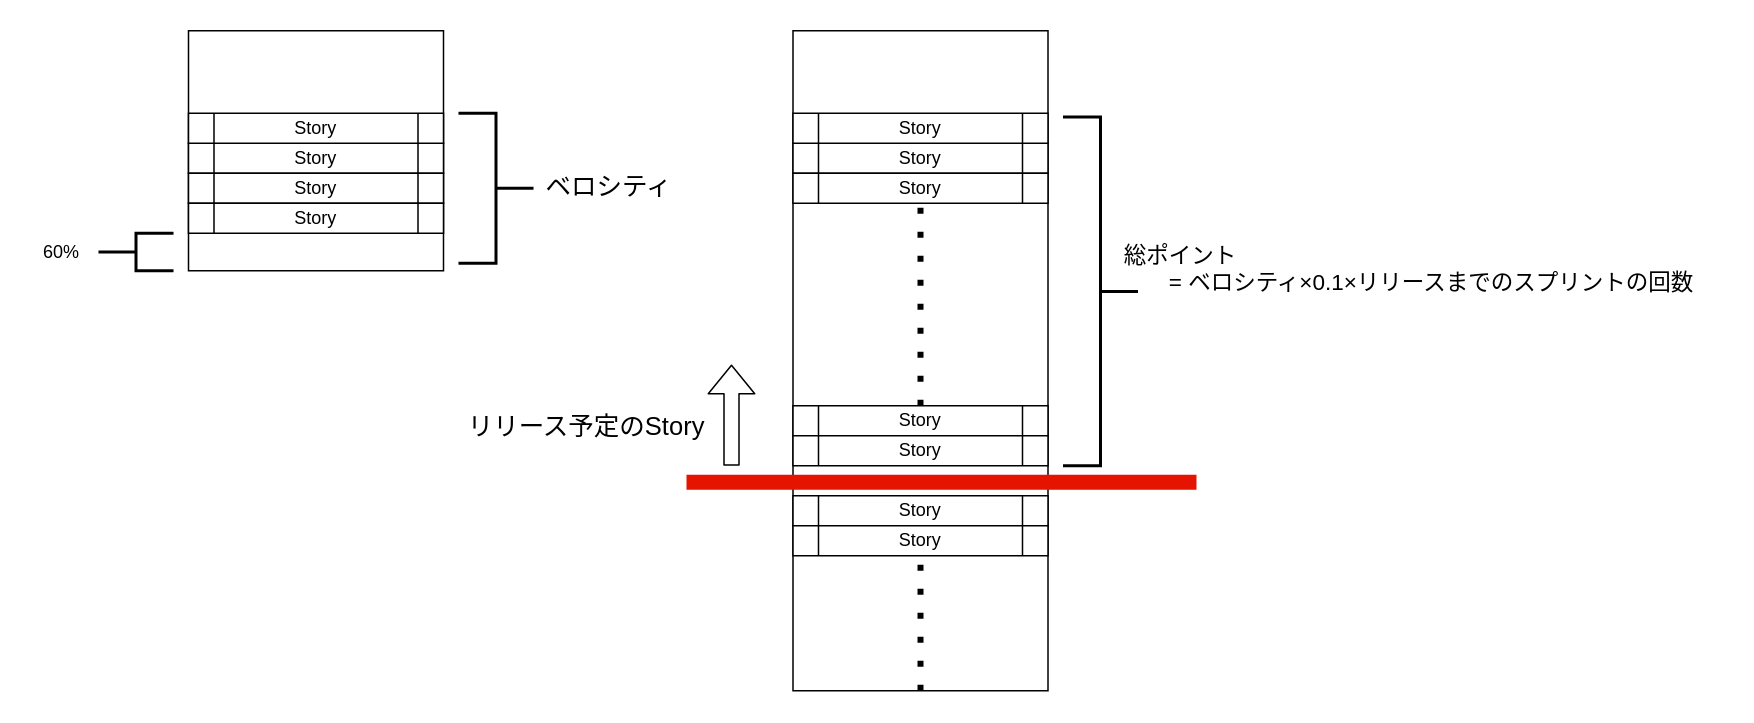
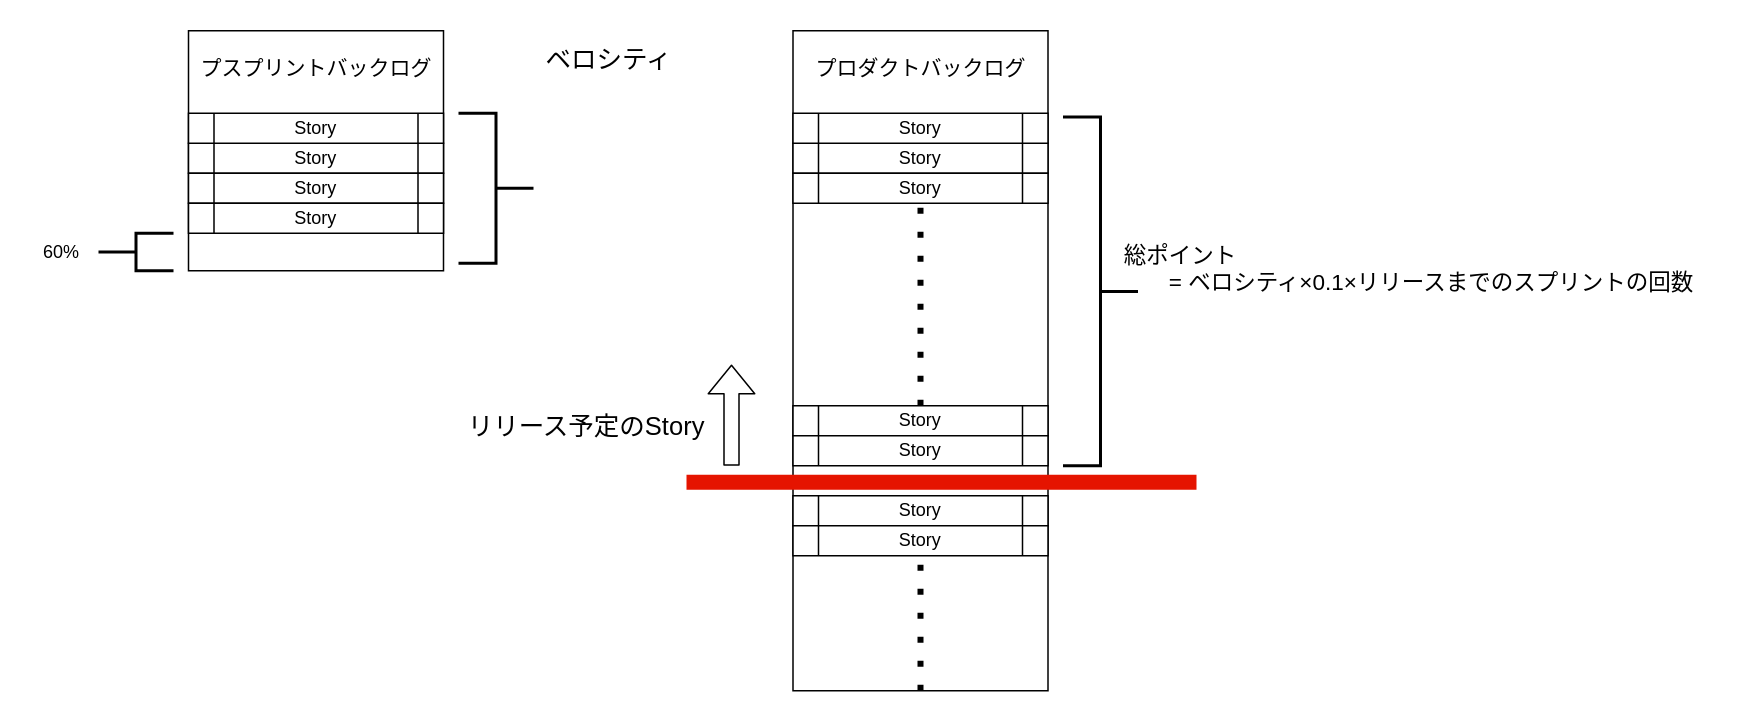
none -> (316, 68)
none -> (920, 68)
(608, 188) -> (608, 61)
